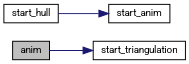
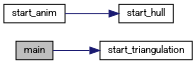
(78, 14) -> (87, 14)
(31, 50) -> (34, 50)
